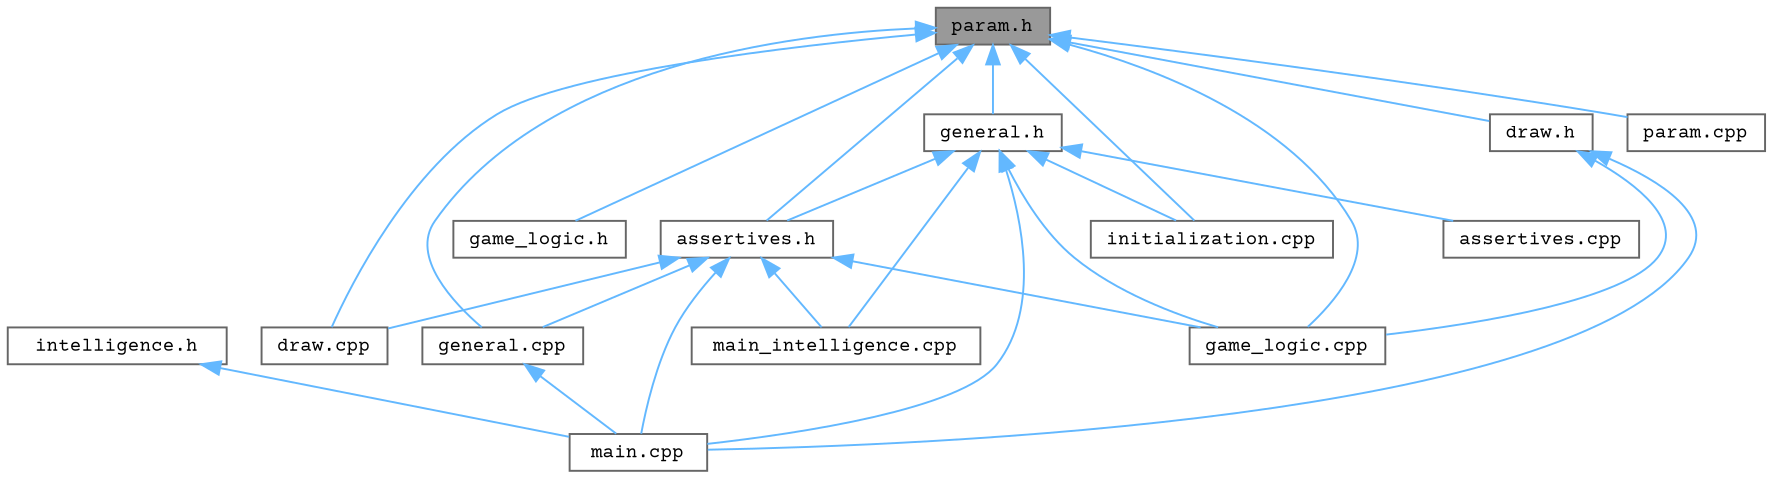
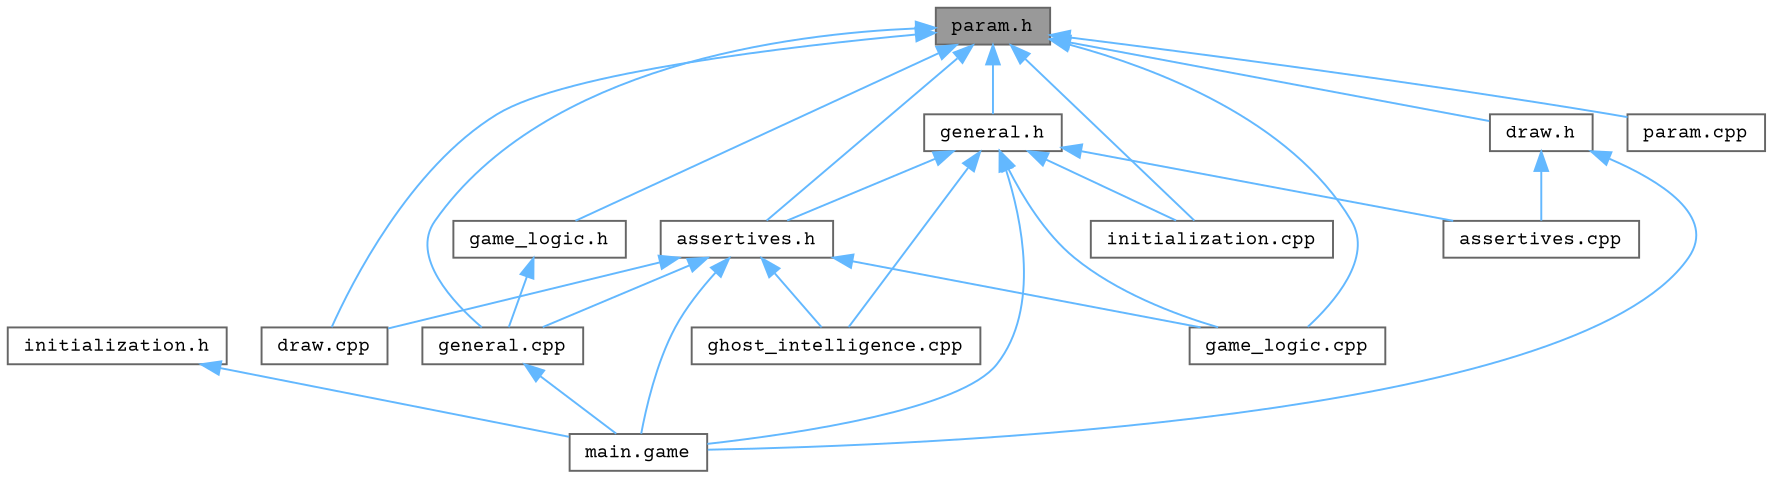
(1591, 295) -> (1541, 196)
none -> (515, 311)
(117, 346) -> (117, 346)
(836, 346) -> (836, 346)
(638, 452) -> (638, 452)
